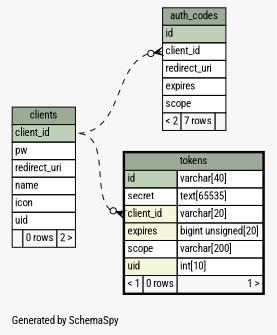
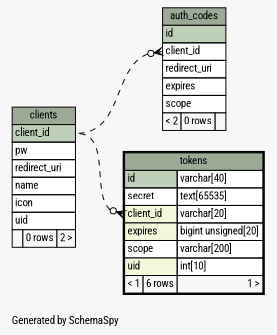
(198, 121) -> (198, 121)
(160, 284) -> (160, 284)
